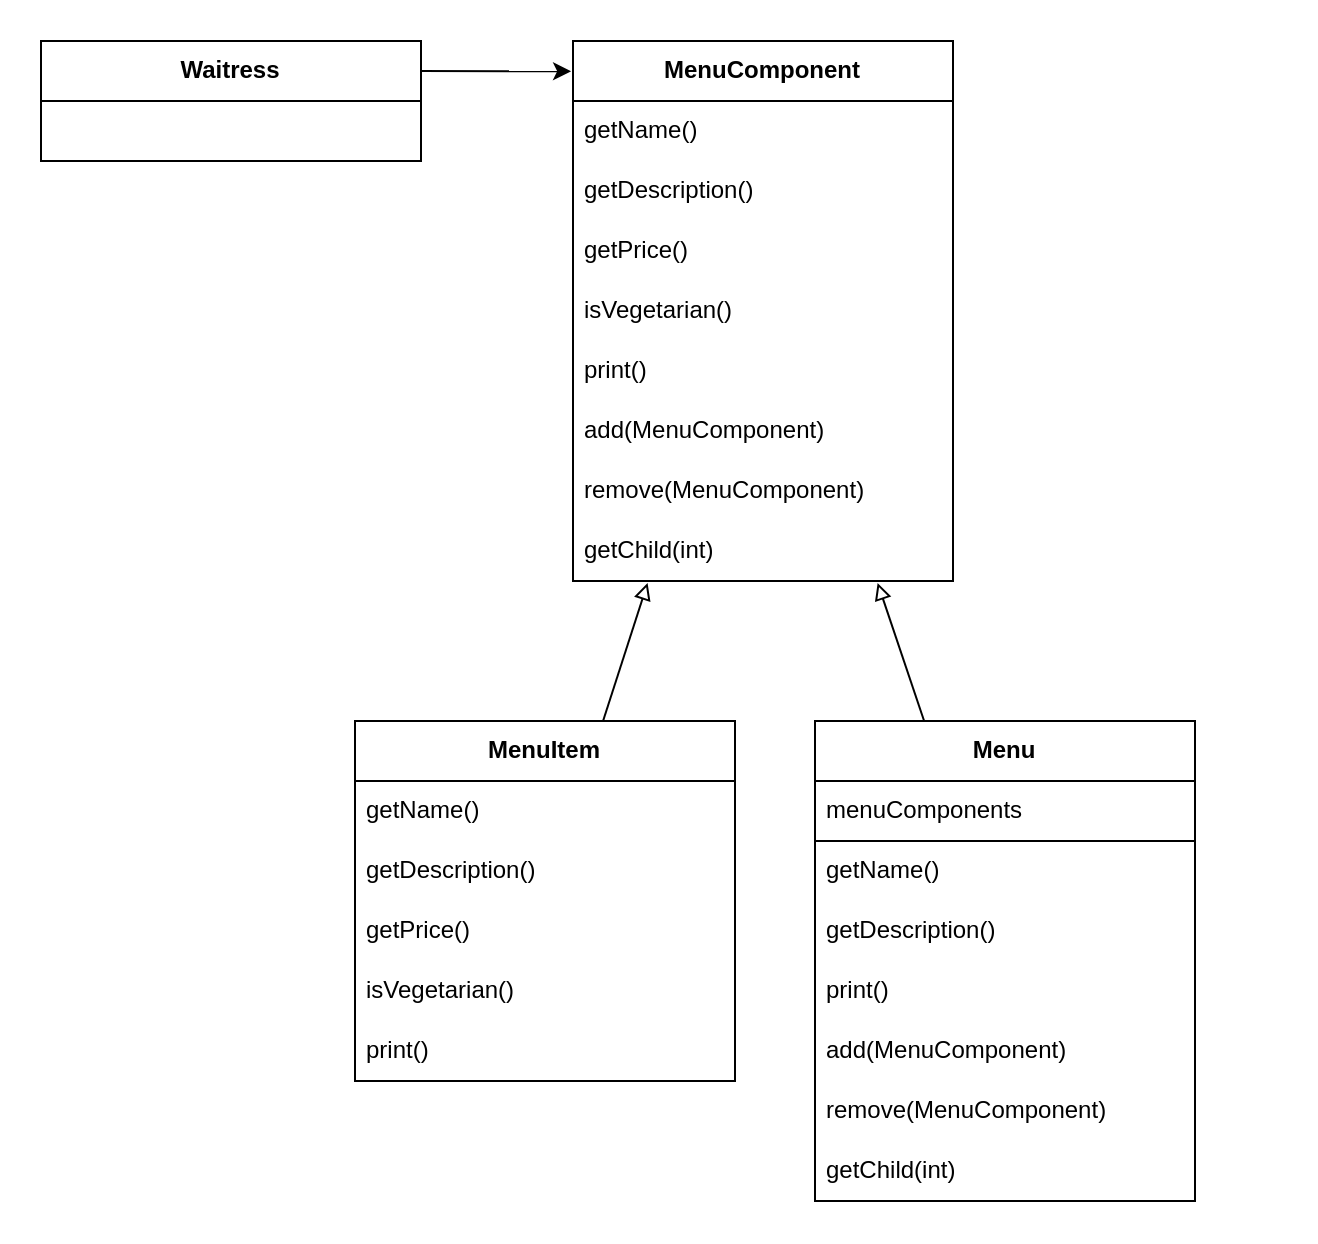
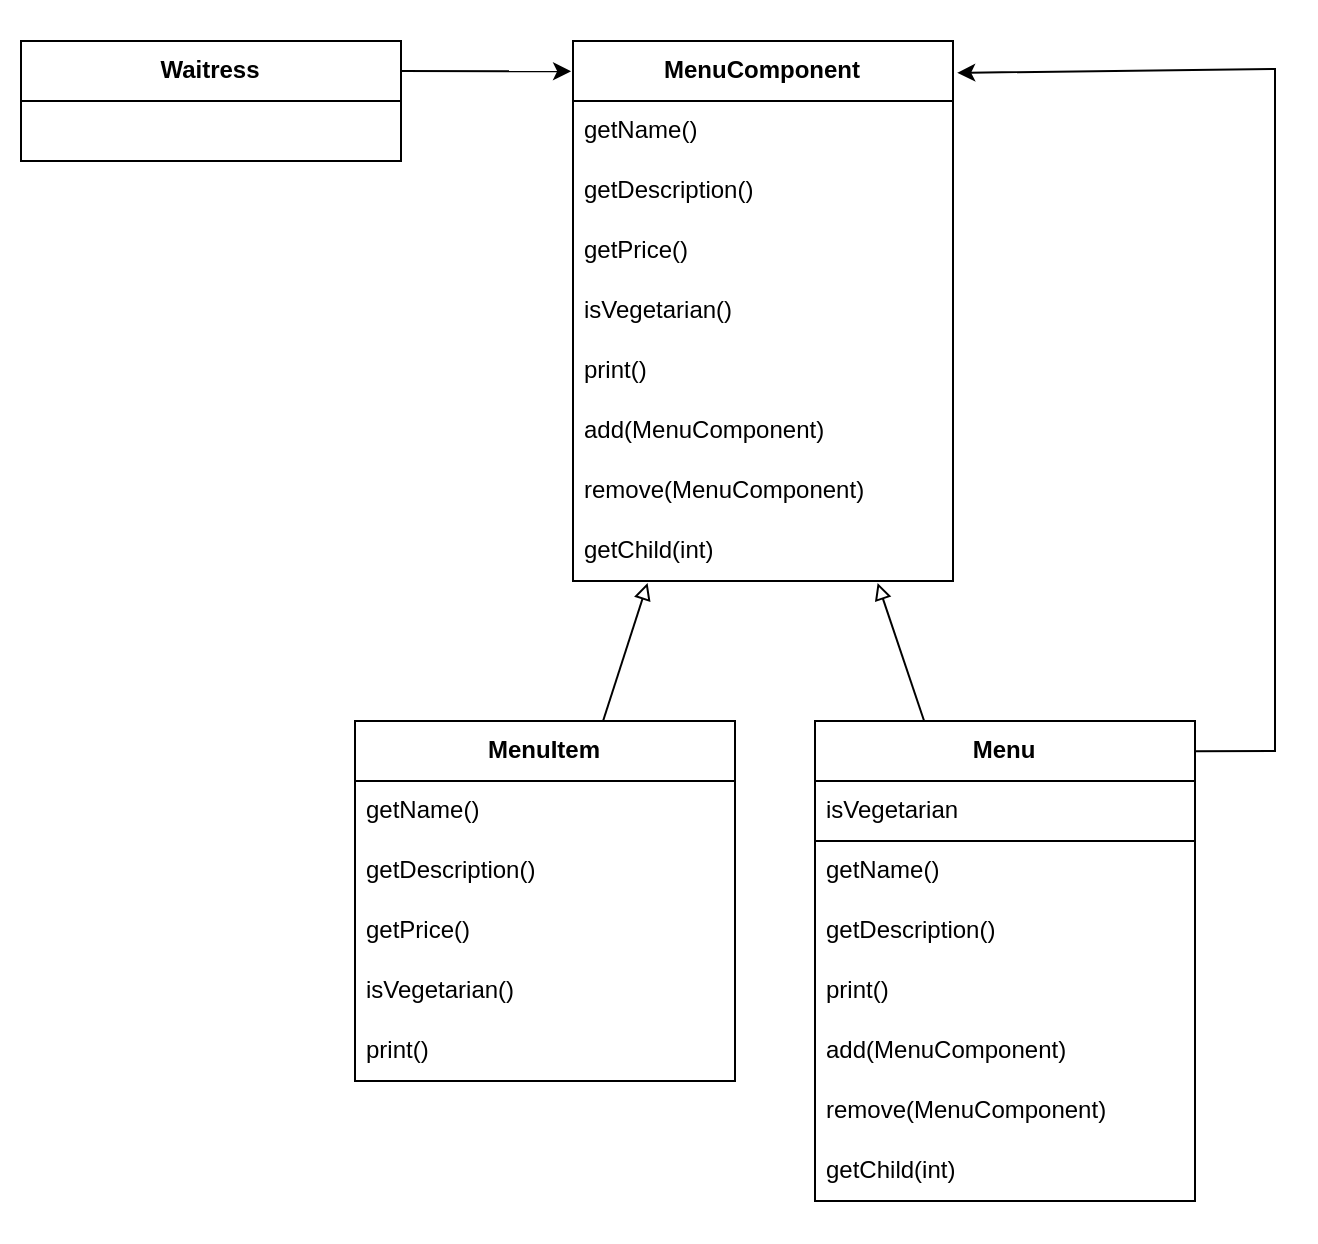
(231, 101) -> (211, 101)
none -> (1275, 298)
(921, 811) -> (901, 811)
